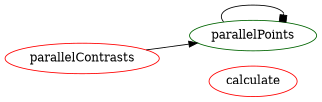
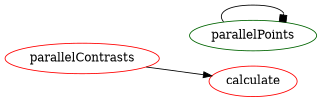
(168, 47) -> (175, 71)
